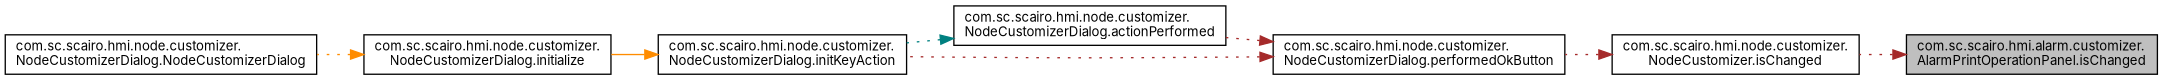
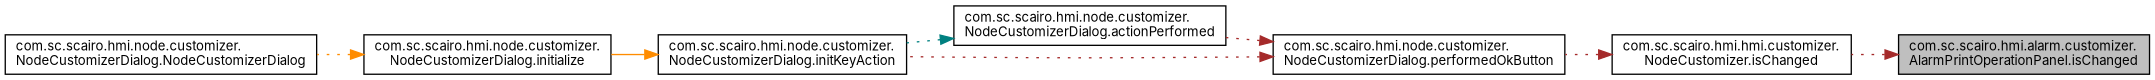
(1736, 55) -> (1732, 55)
